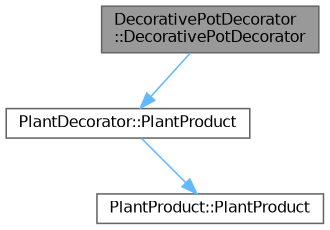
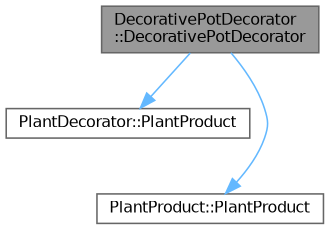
(164, 161) -> (267, 117)
